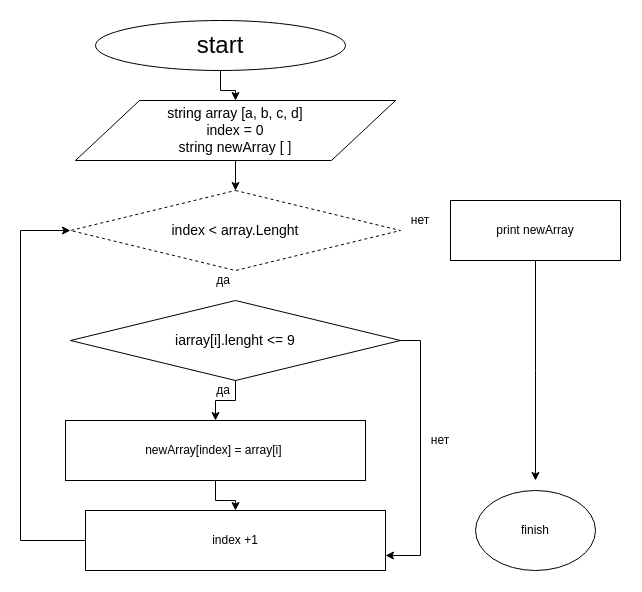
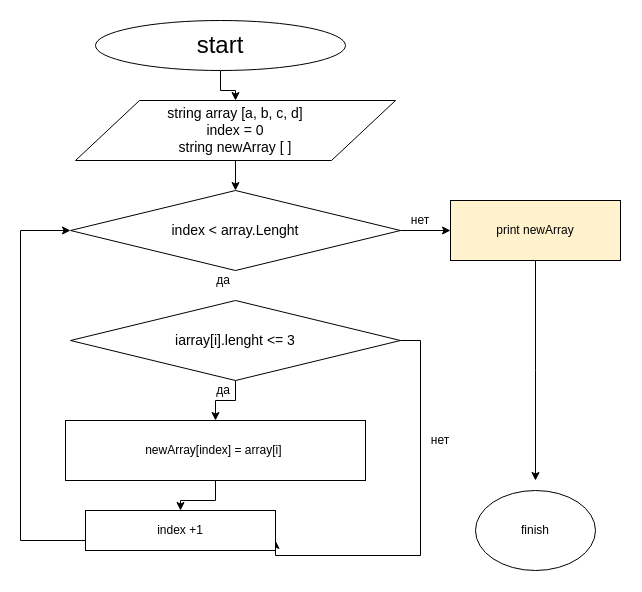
(236, 231) -> (236, 231)
none -> (422, 231)
(536, 231) -> (536, 231)
(236, 341) -> (236, 341)
(236, 541) -> (181, 531)
